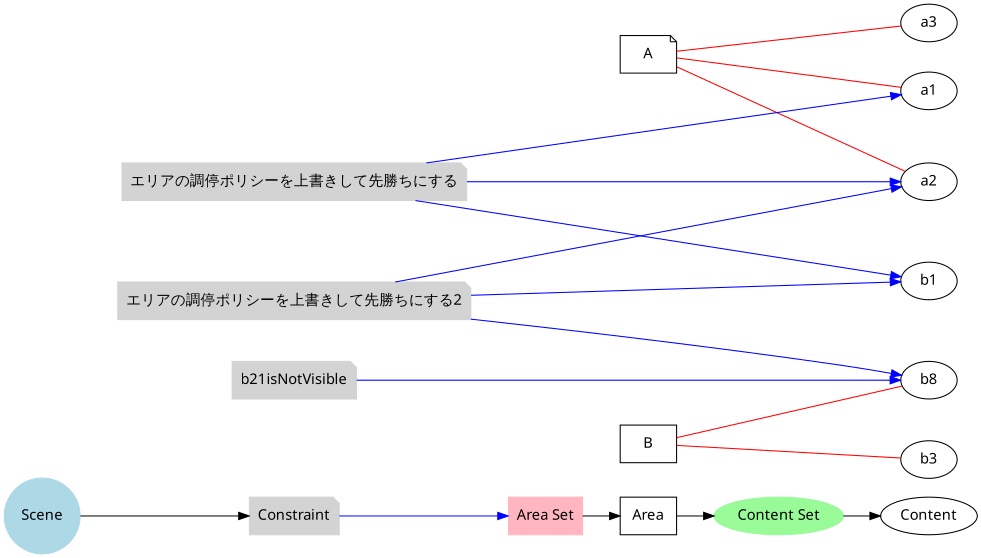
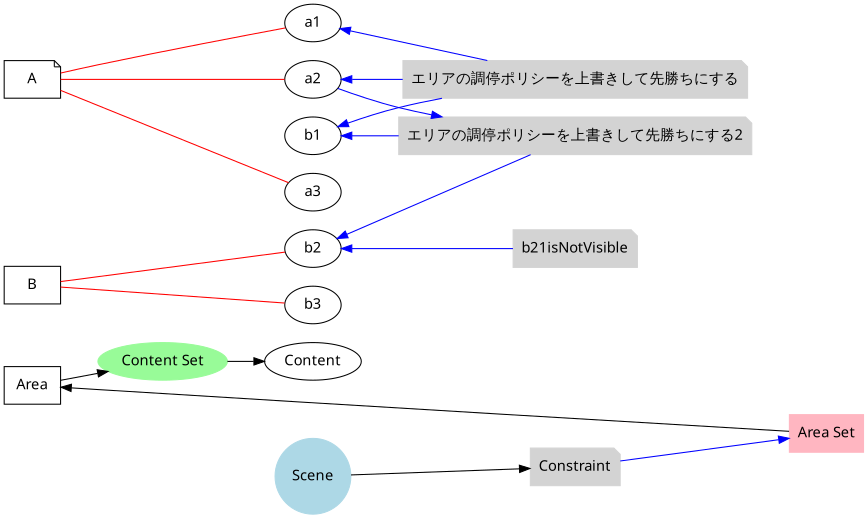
(618, 240) -> (384, 104)
(929, 380) -> (313, 249)
